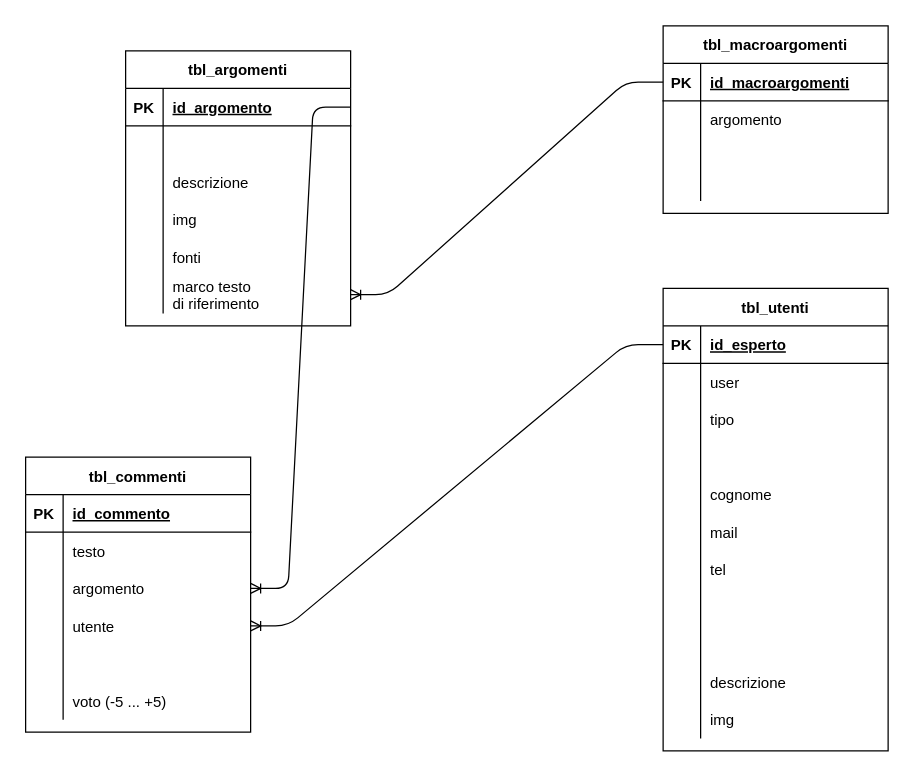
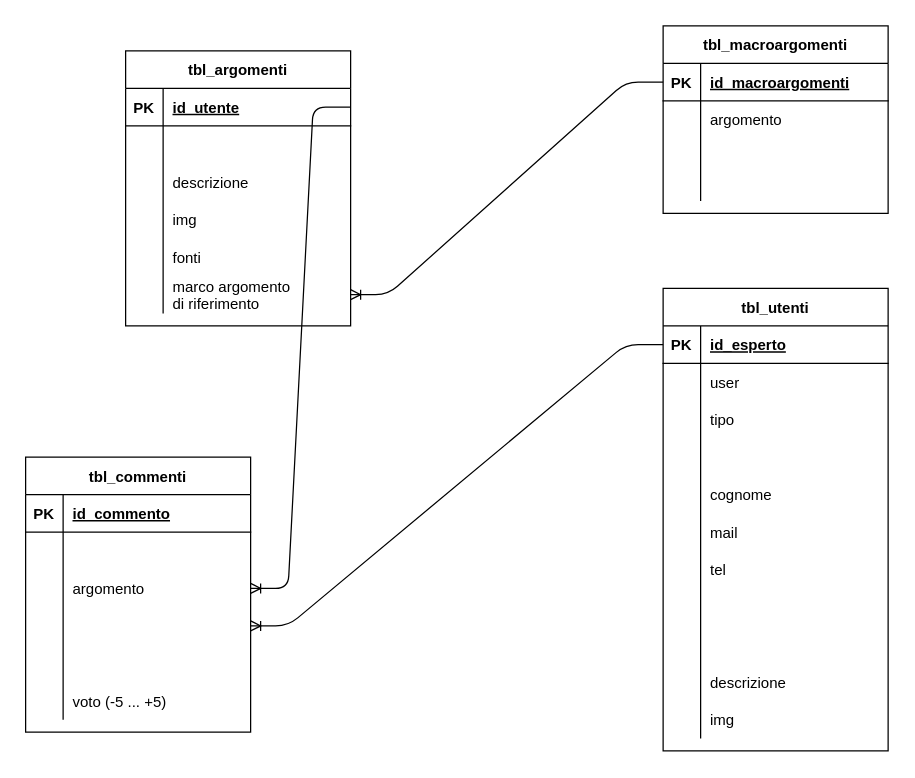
(221, 108) -> (208, 108)
(217, 286) -> (234, 286)
(157, 551) -> none
(157, 626) -> none
